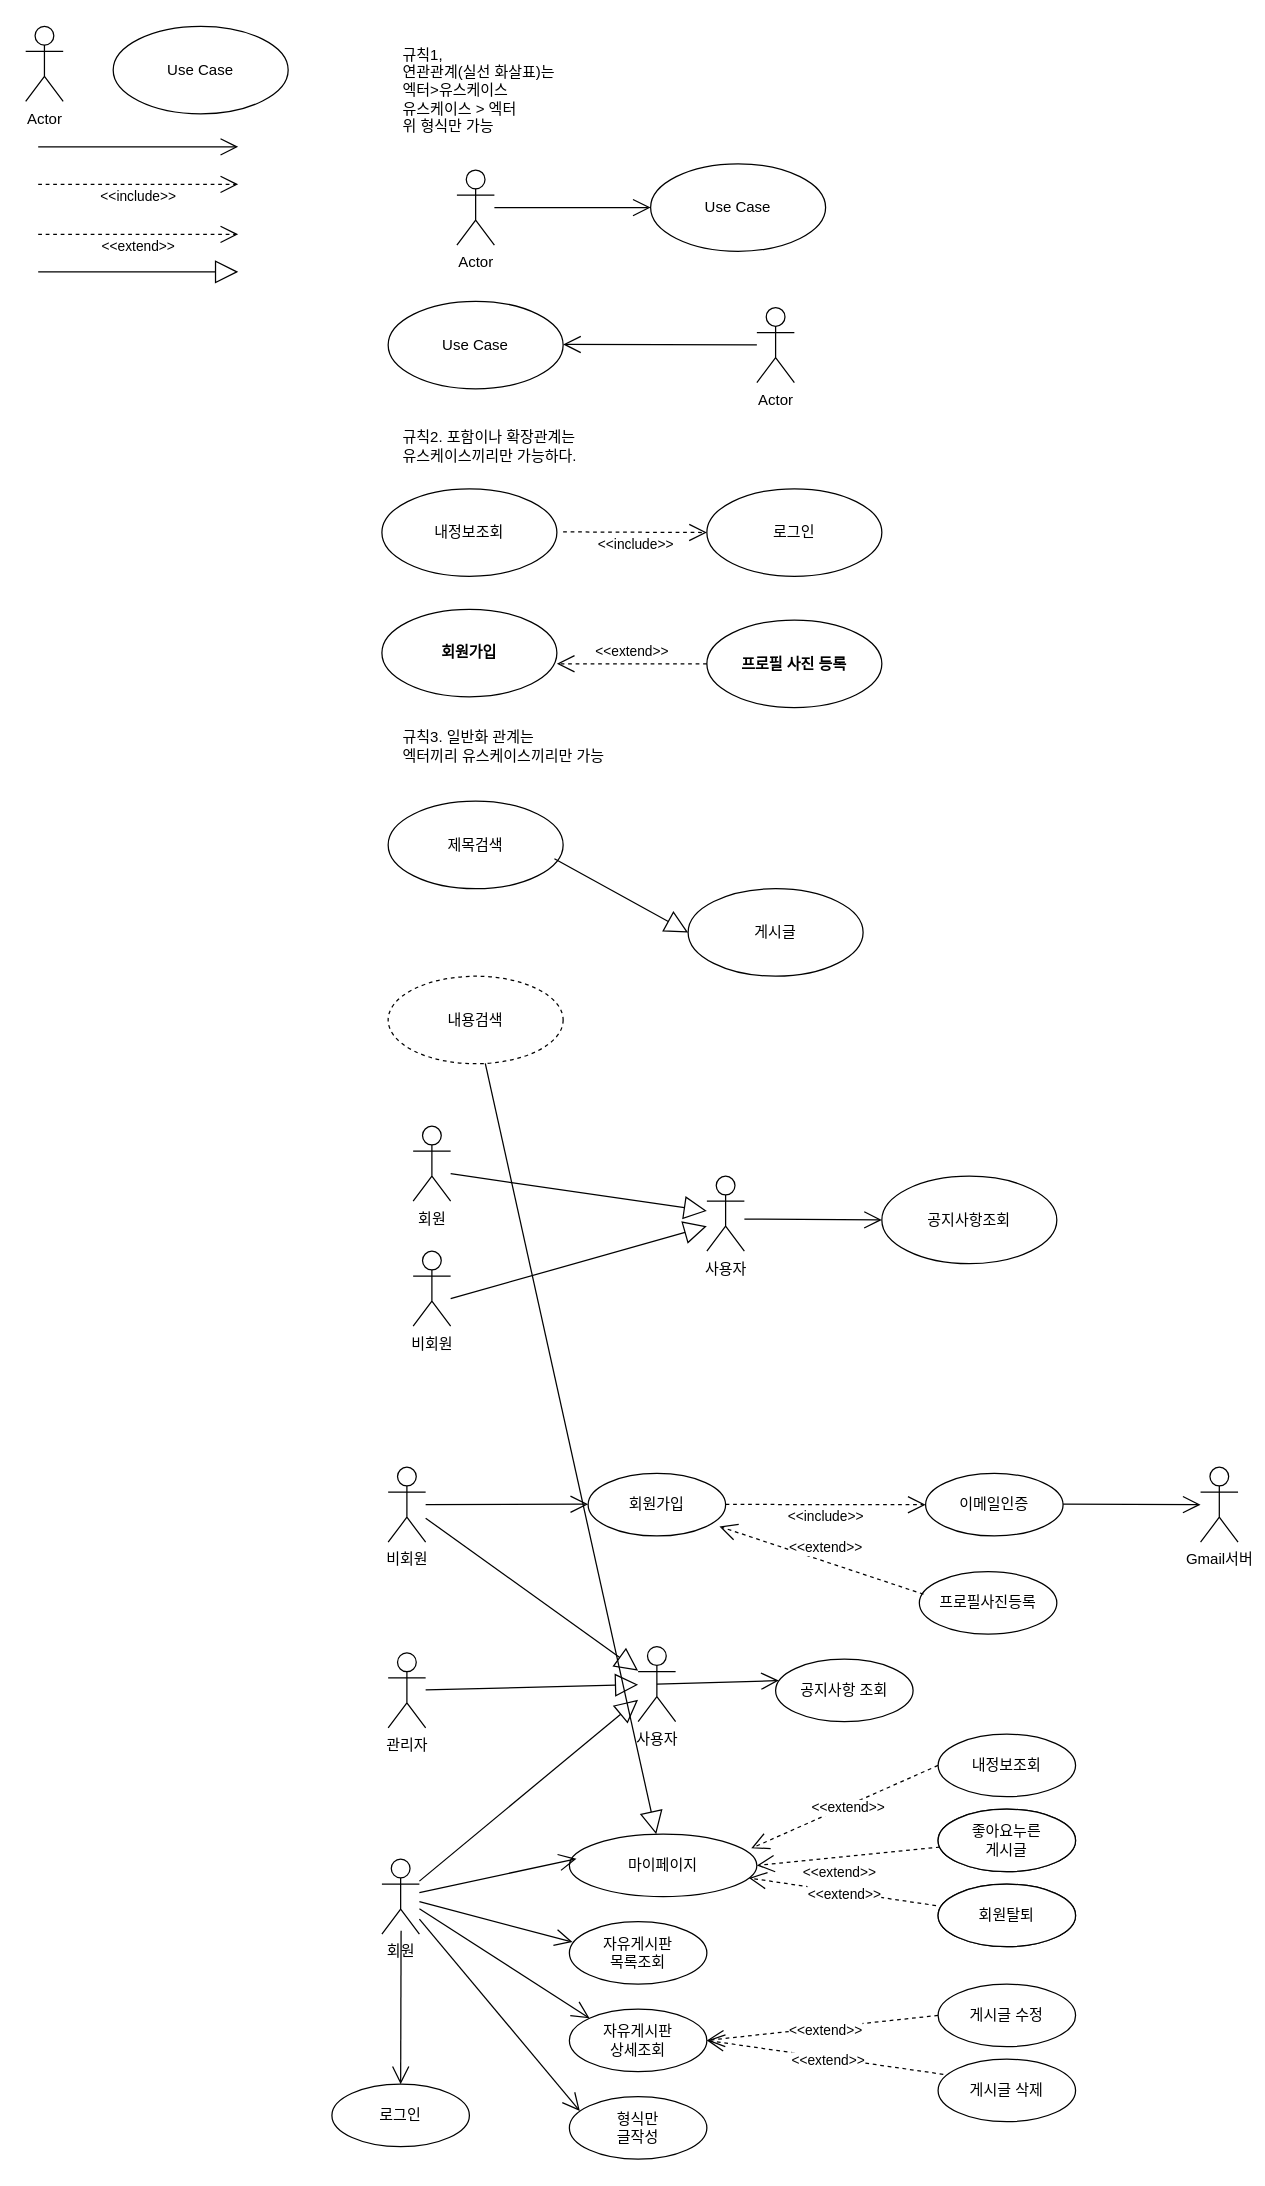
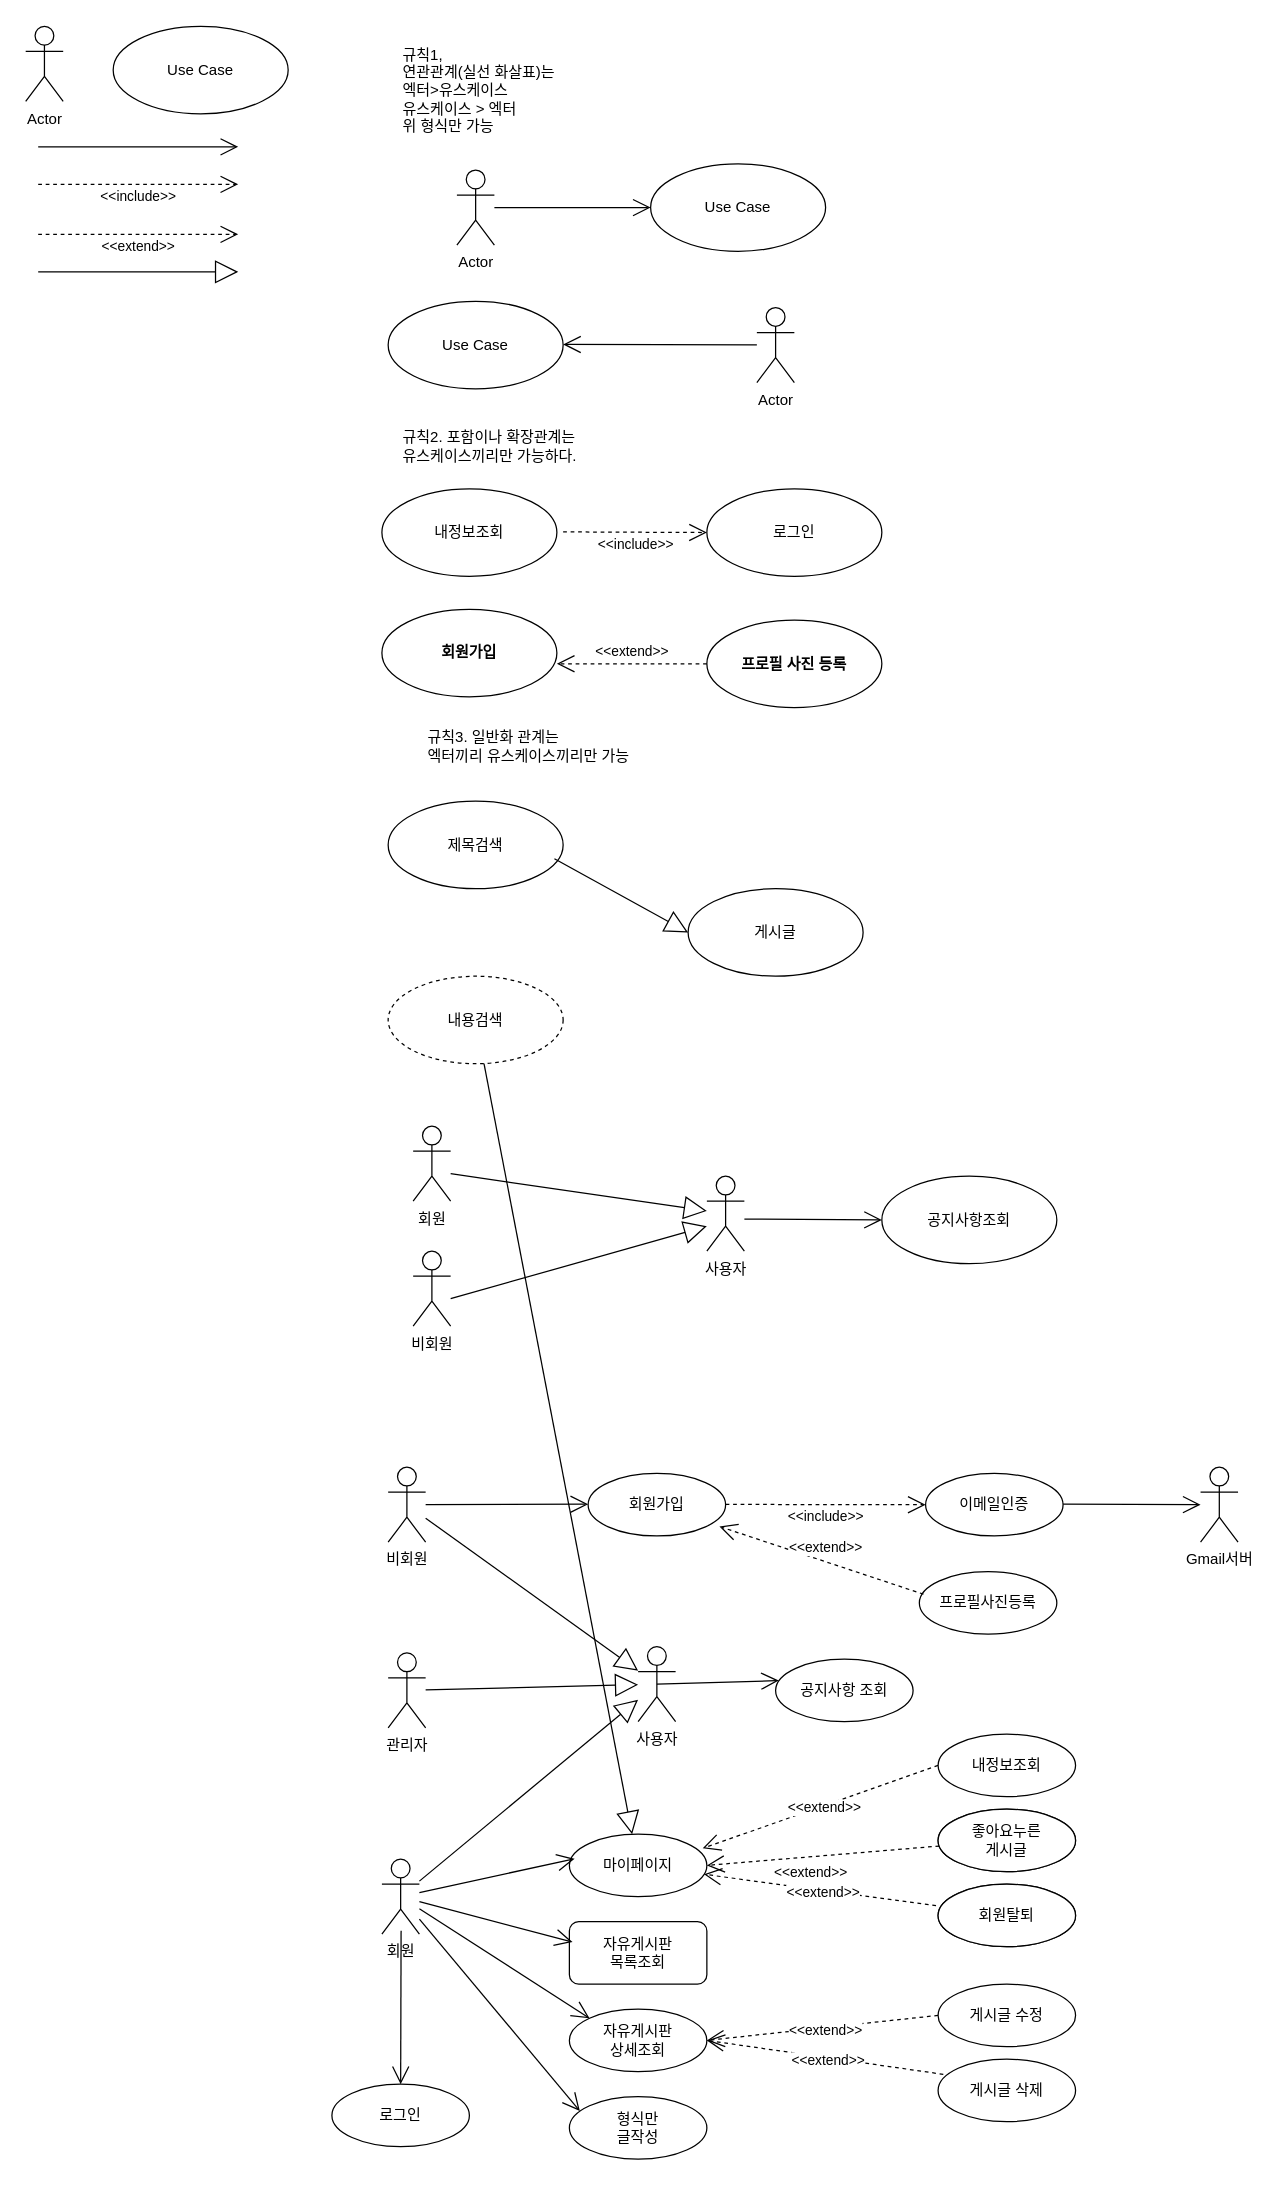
(526, 747) -> (551, 747)
(663, 1866) -> (638, 1866)
(638, 1953) -> (638, 1953)
